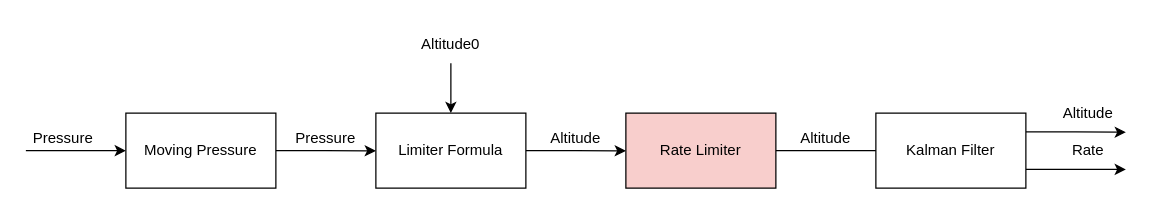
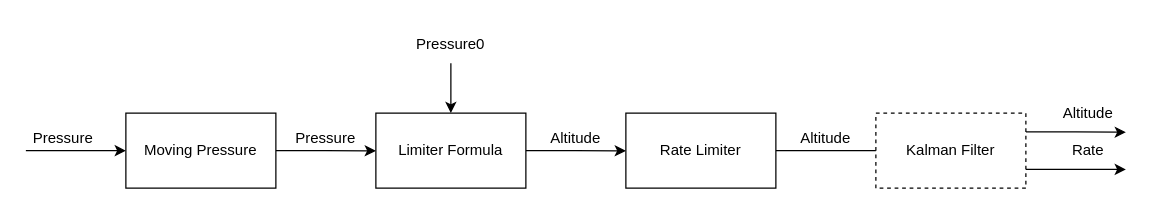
(451, 44) -> (451, 44)
(701, 151) -> (701, 151)
(951, 151) -> (951, 151)
